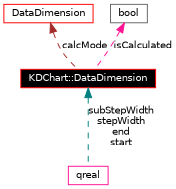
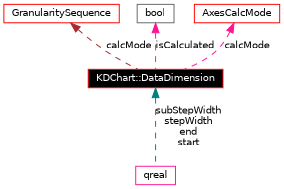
(48, 14) -> (62, 14)
none -> (237, 14)
